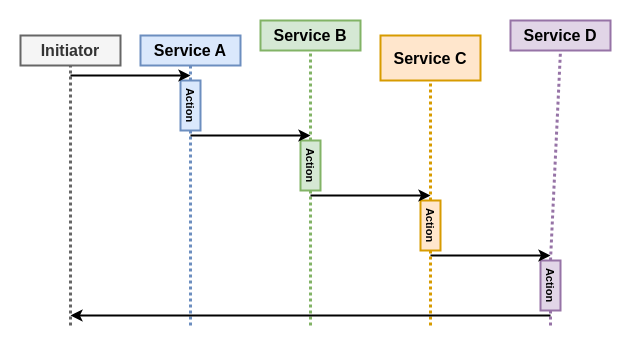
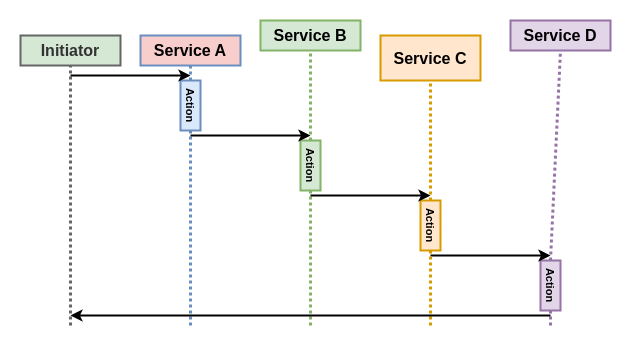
(71, 51) -> (71, 51)
(191, 51) -> (191, 51)
